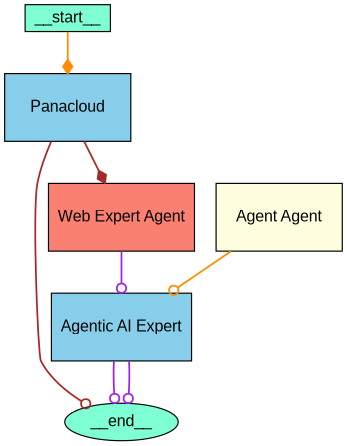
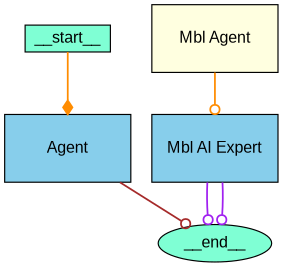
(68, 107) -> (68, 148)
(121, 217) -> none
(279, 217) -> (215, 39)
(121, 327) -> (215, 148)
